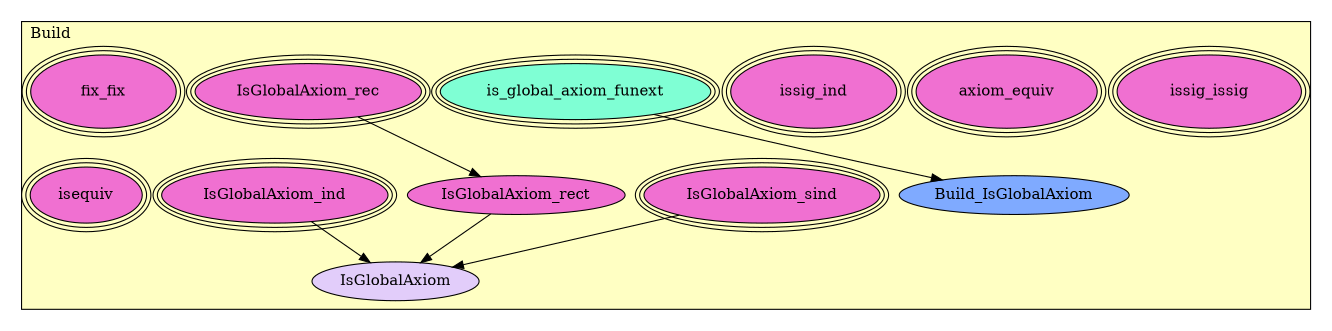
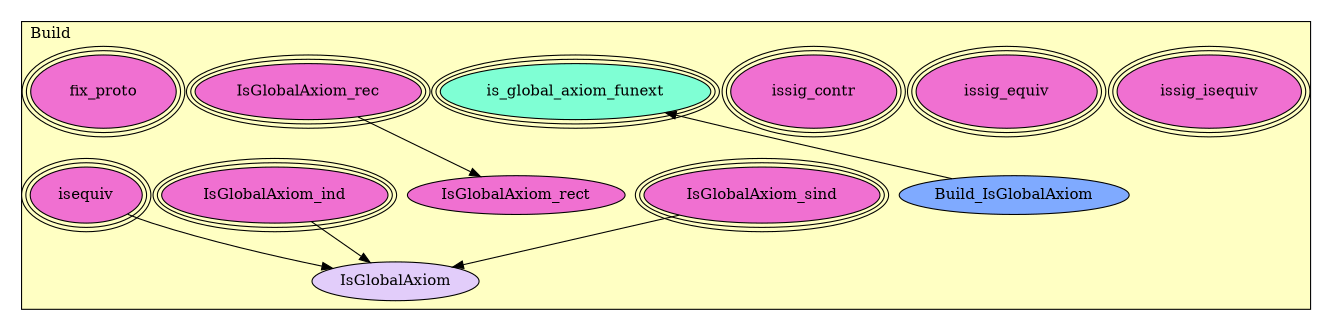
(103, 92) -> (103, 92)
(814, 92) -> (814, 92)
(1007, 92) -> (1007, 92)
(1209, 92) -> (1209, 92)
(793, 147) -> (814, 147)
(460, 235) -> (224, 244)
